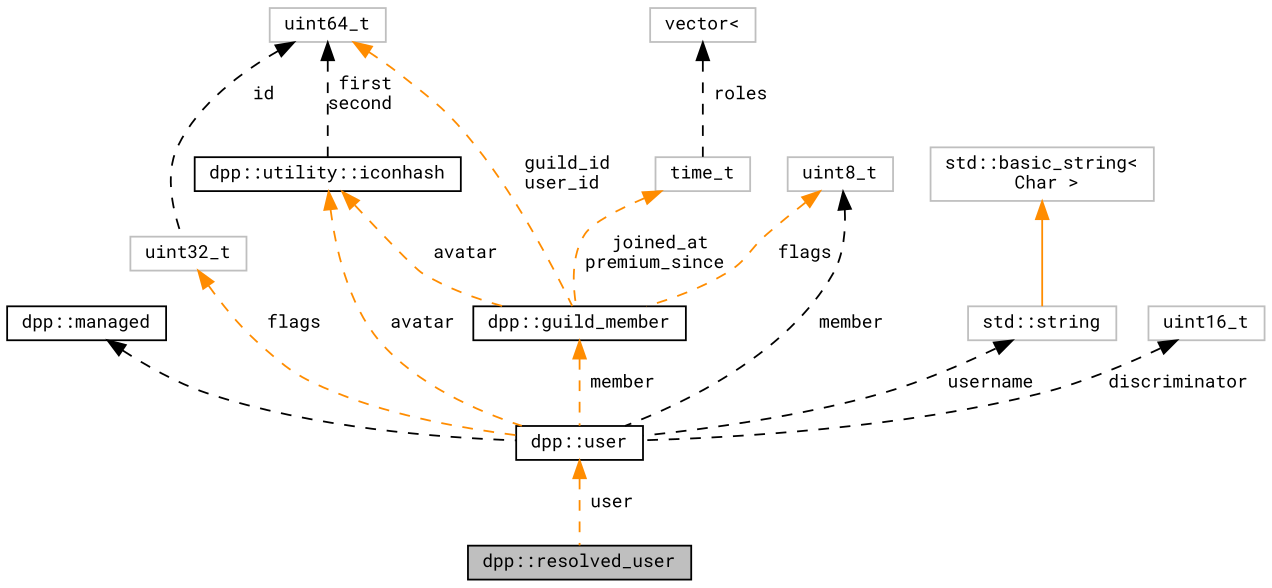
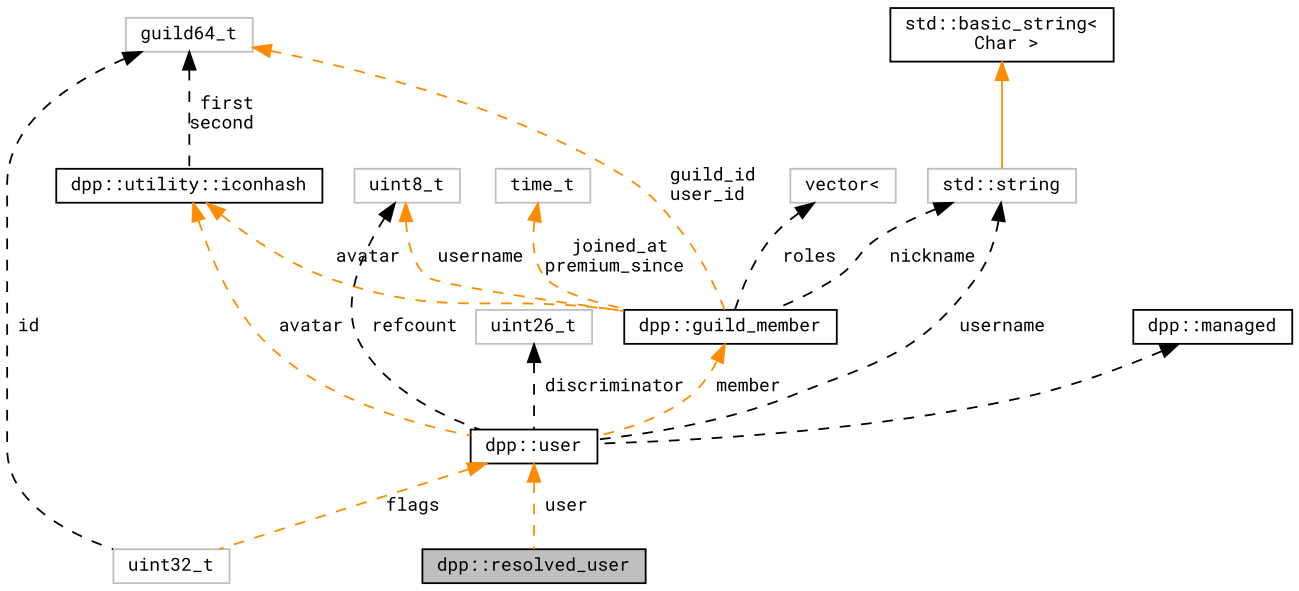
(328, 25) -> (189, 35)
(703, 109) -> (759, 256)
(1042, 174) -> (1002, 35)
(800, 254) -> (476, 257)
none -> (855, 261)
(847, 323) -> (410, 327)
(1207, 323) -> (534, 327)
(344, 396) -> (344, 509)
